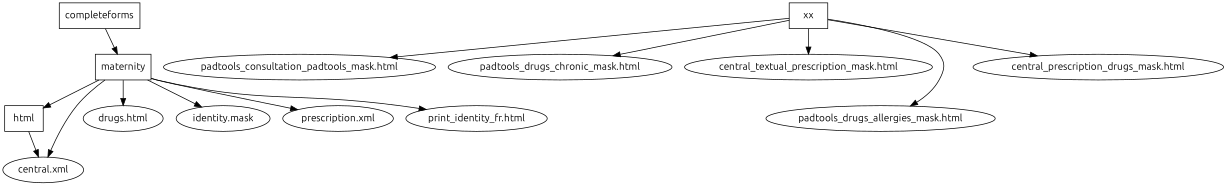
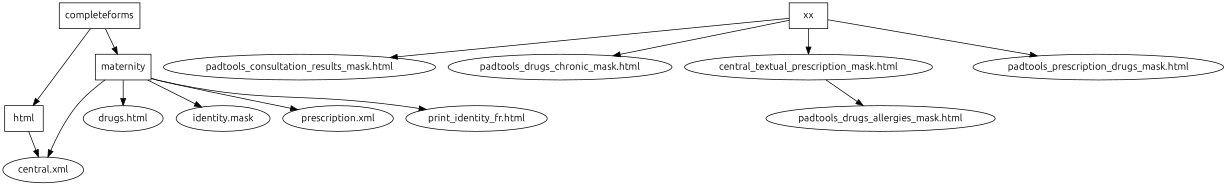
(914, 40) -> (841, 91)
(300, 67) -> (300, 67)
(1098, 67) -> (1098, 67)
(74, 92) -> (64, 64)
